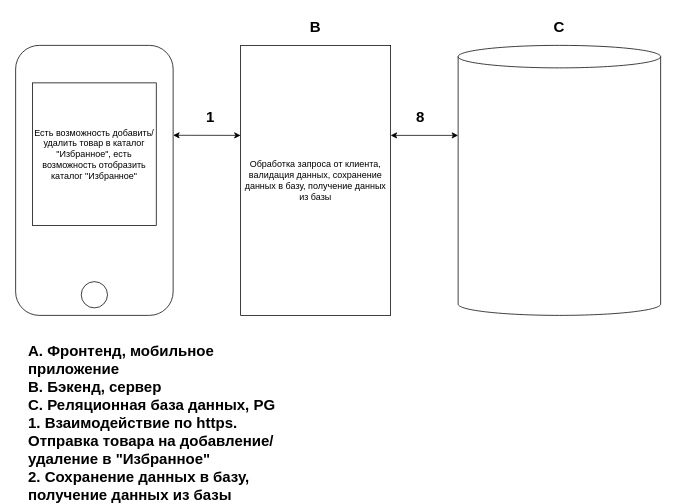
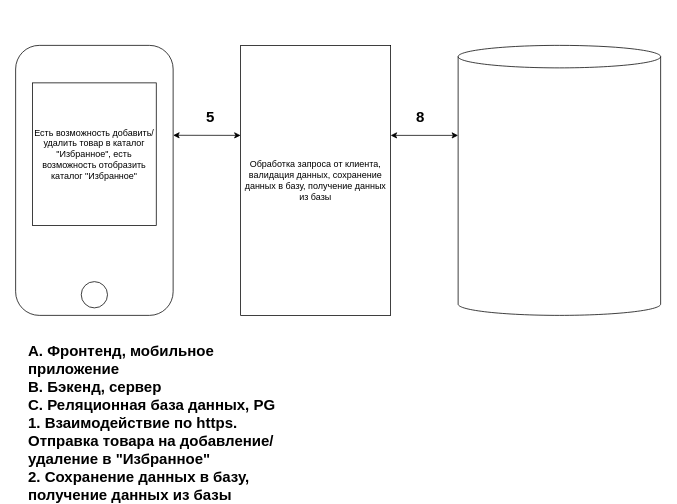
(315, 27) -> none
(559, 27) -> none
(210, 117) -> (210, 117)
